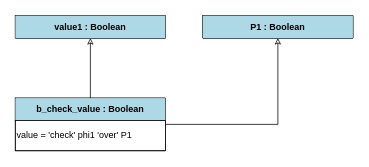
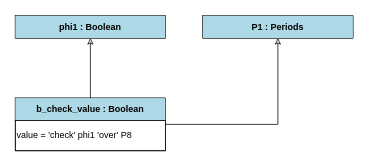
(90, 27) -> (90, 27)
(278, 27) -> (278, 27)
(80, 135) -> (80, 135)
